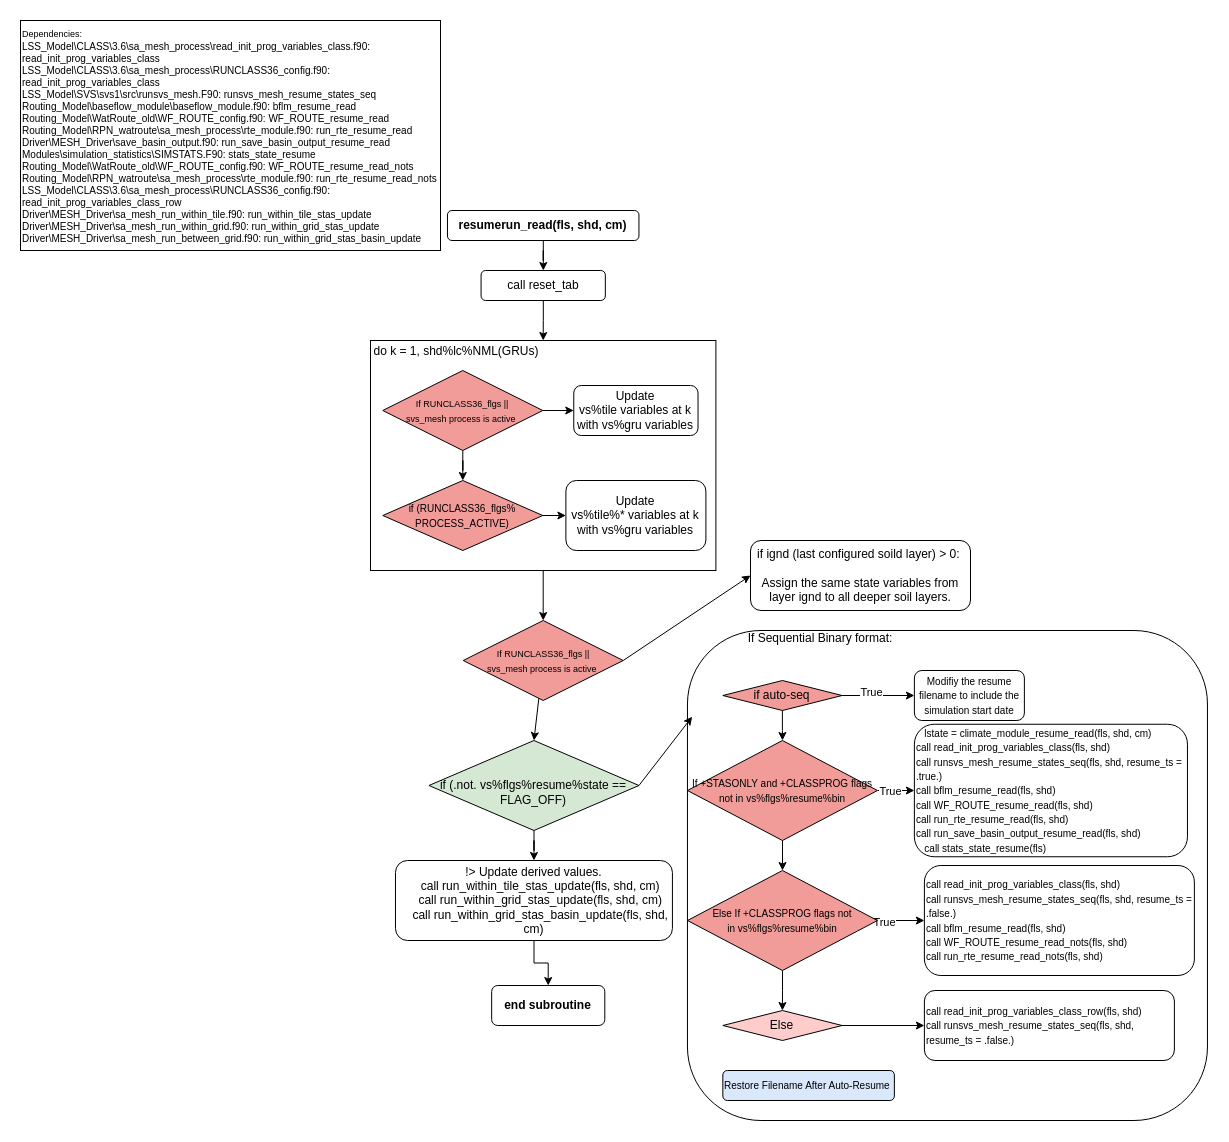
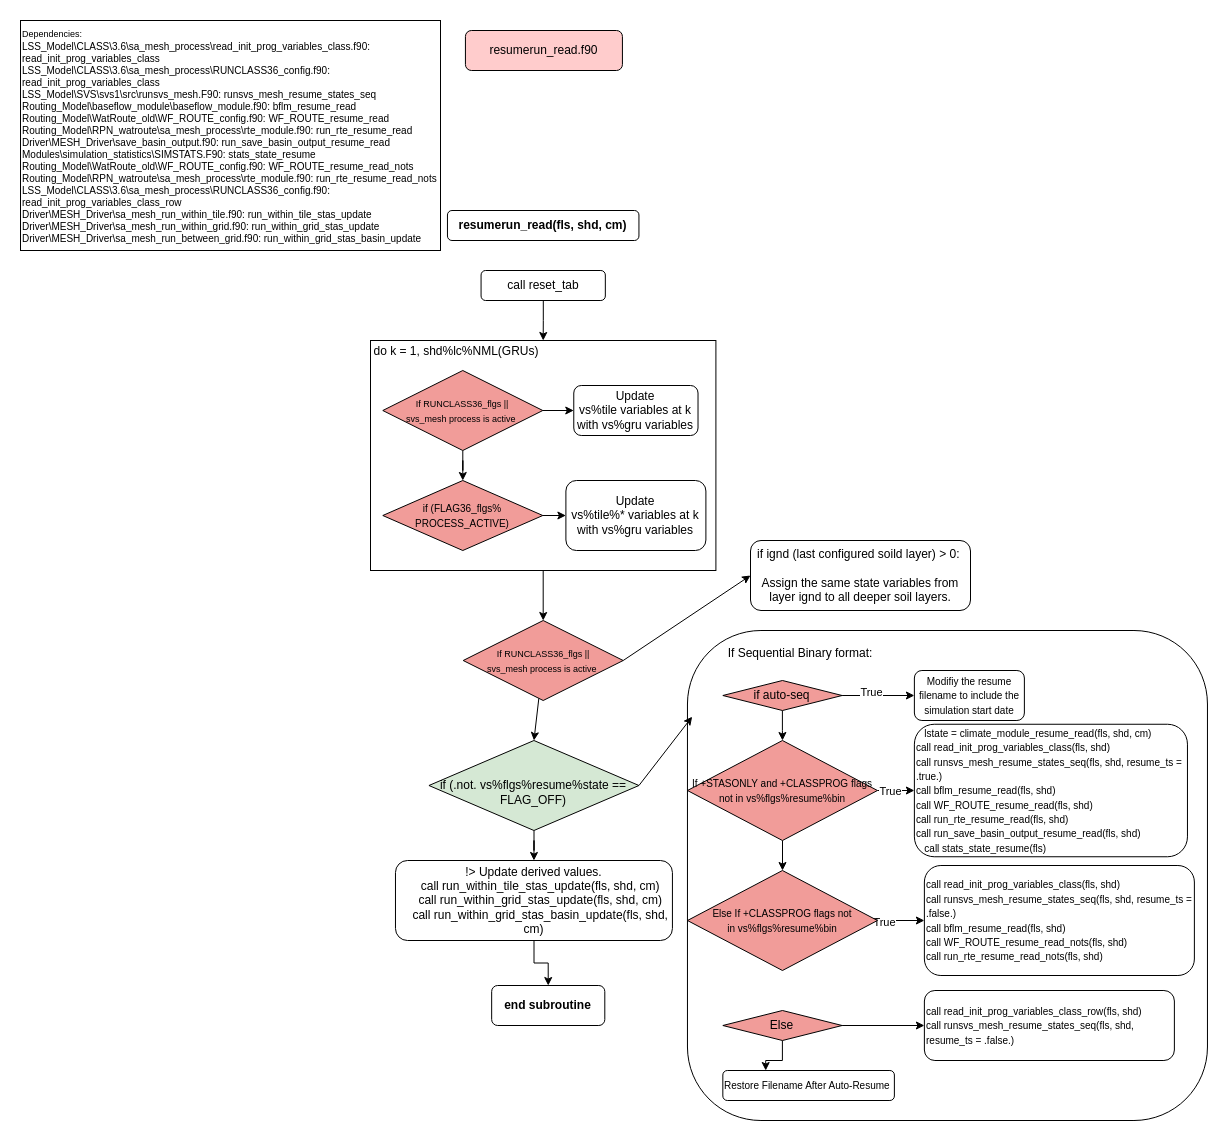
none -> (544, 51)
(543, 260) -> none
(463, 516) -> (463, 516)
(821, 646) -> (801, 661)
(783, 986) -> none
(782, 1026) -> (782, 1026)
none -> (782, 1059)
(809, 1086) -> (809, 1086)
